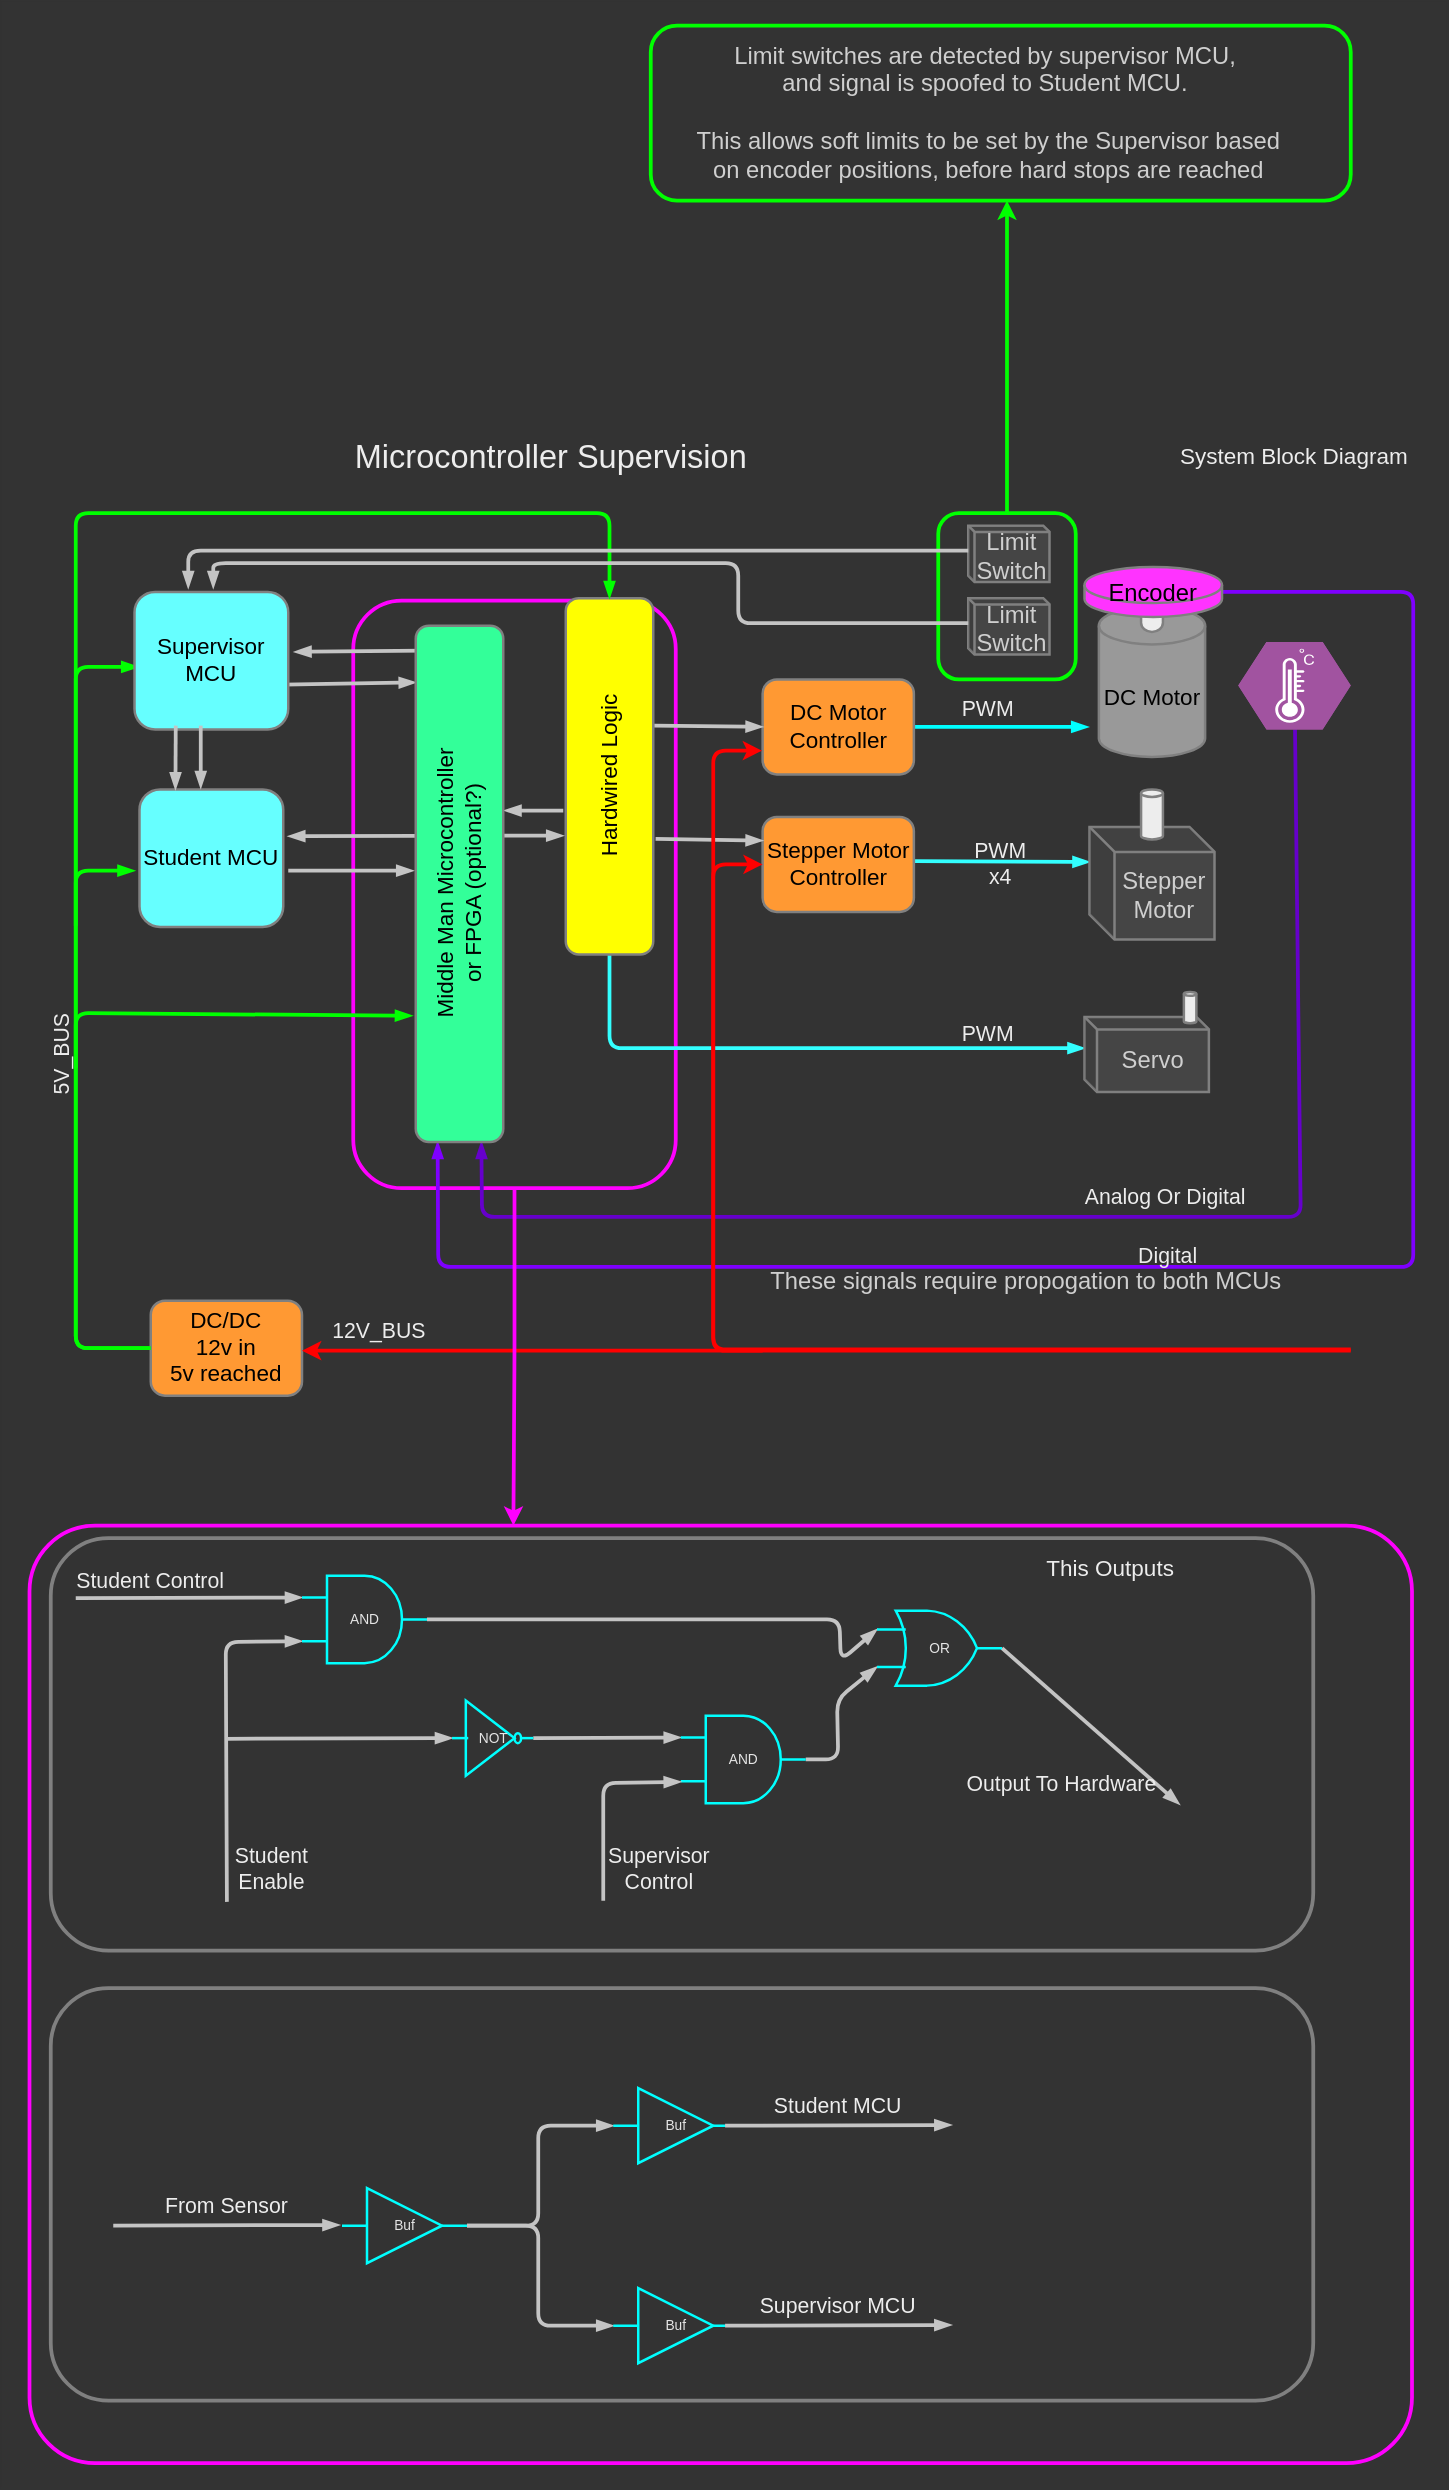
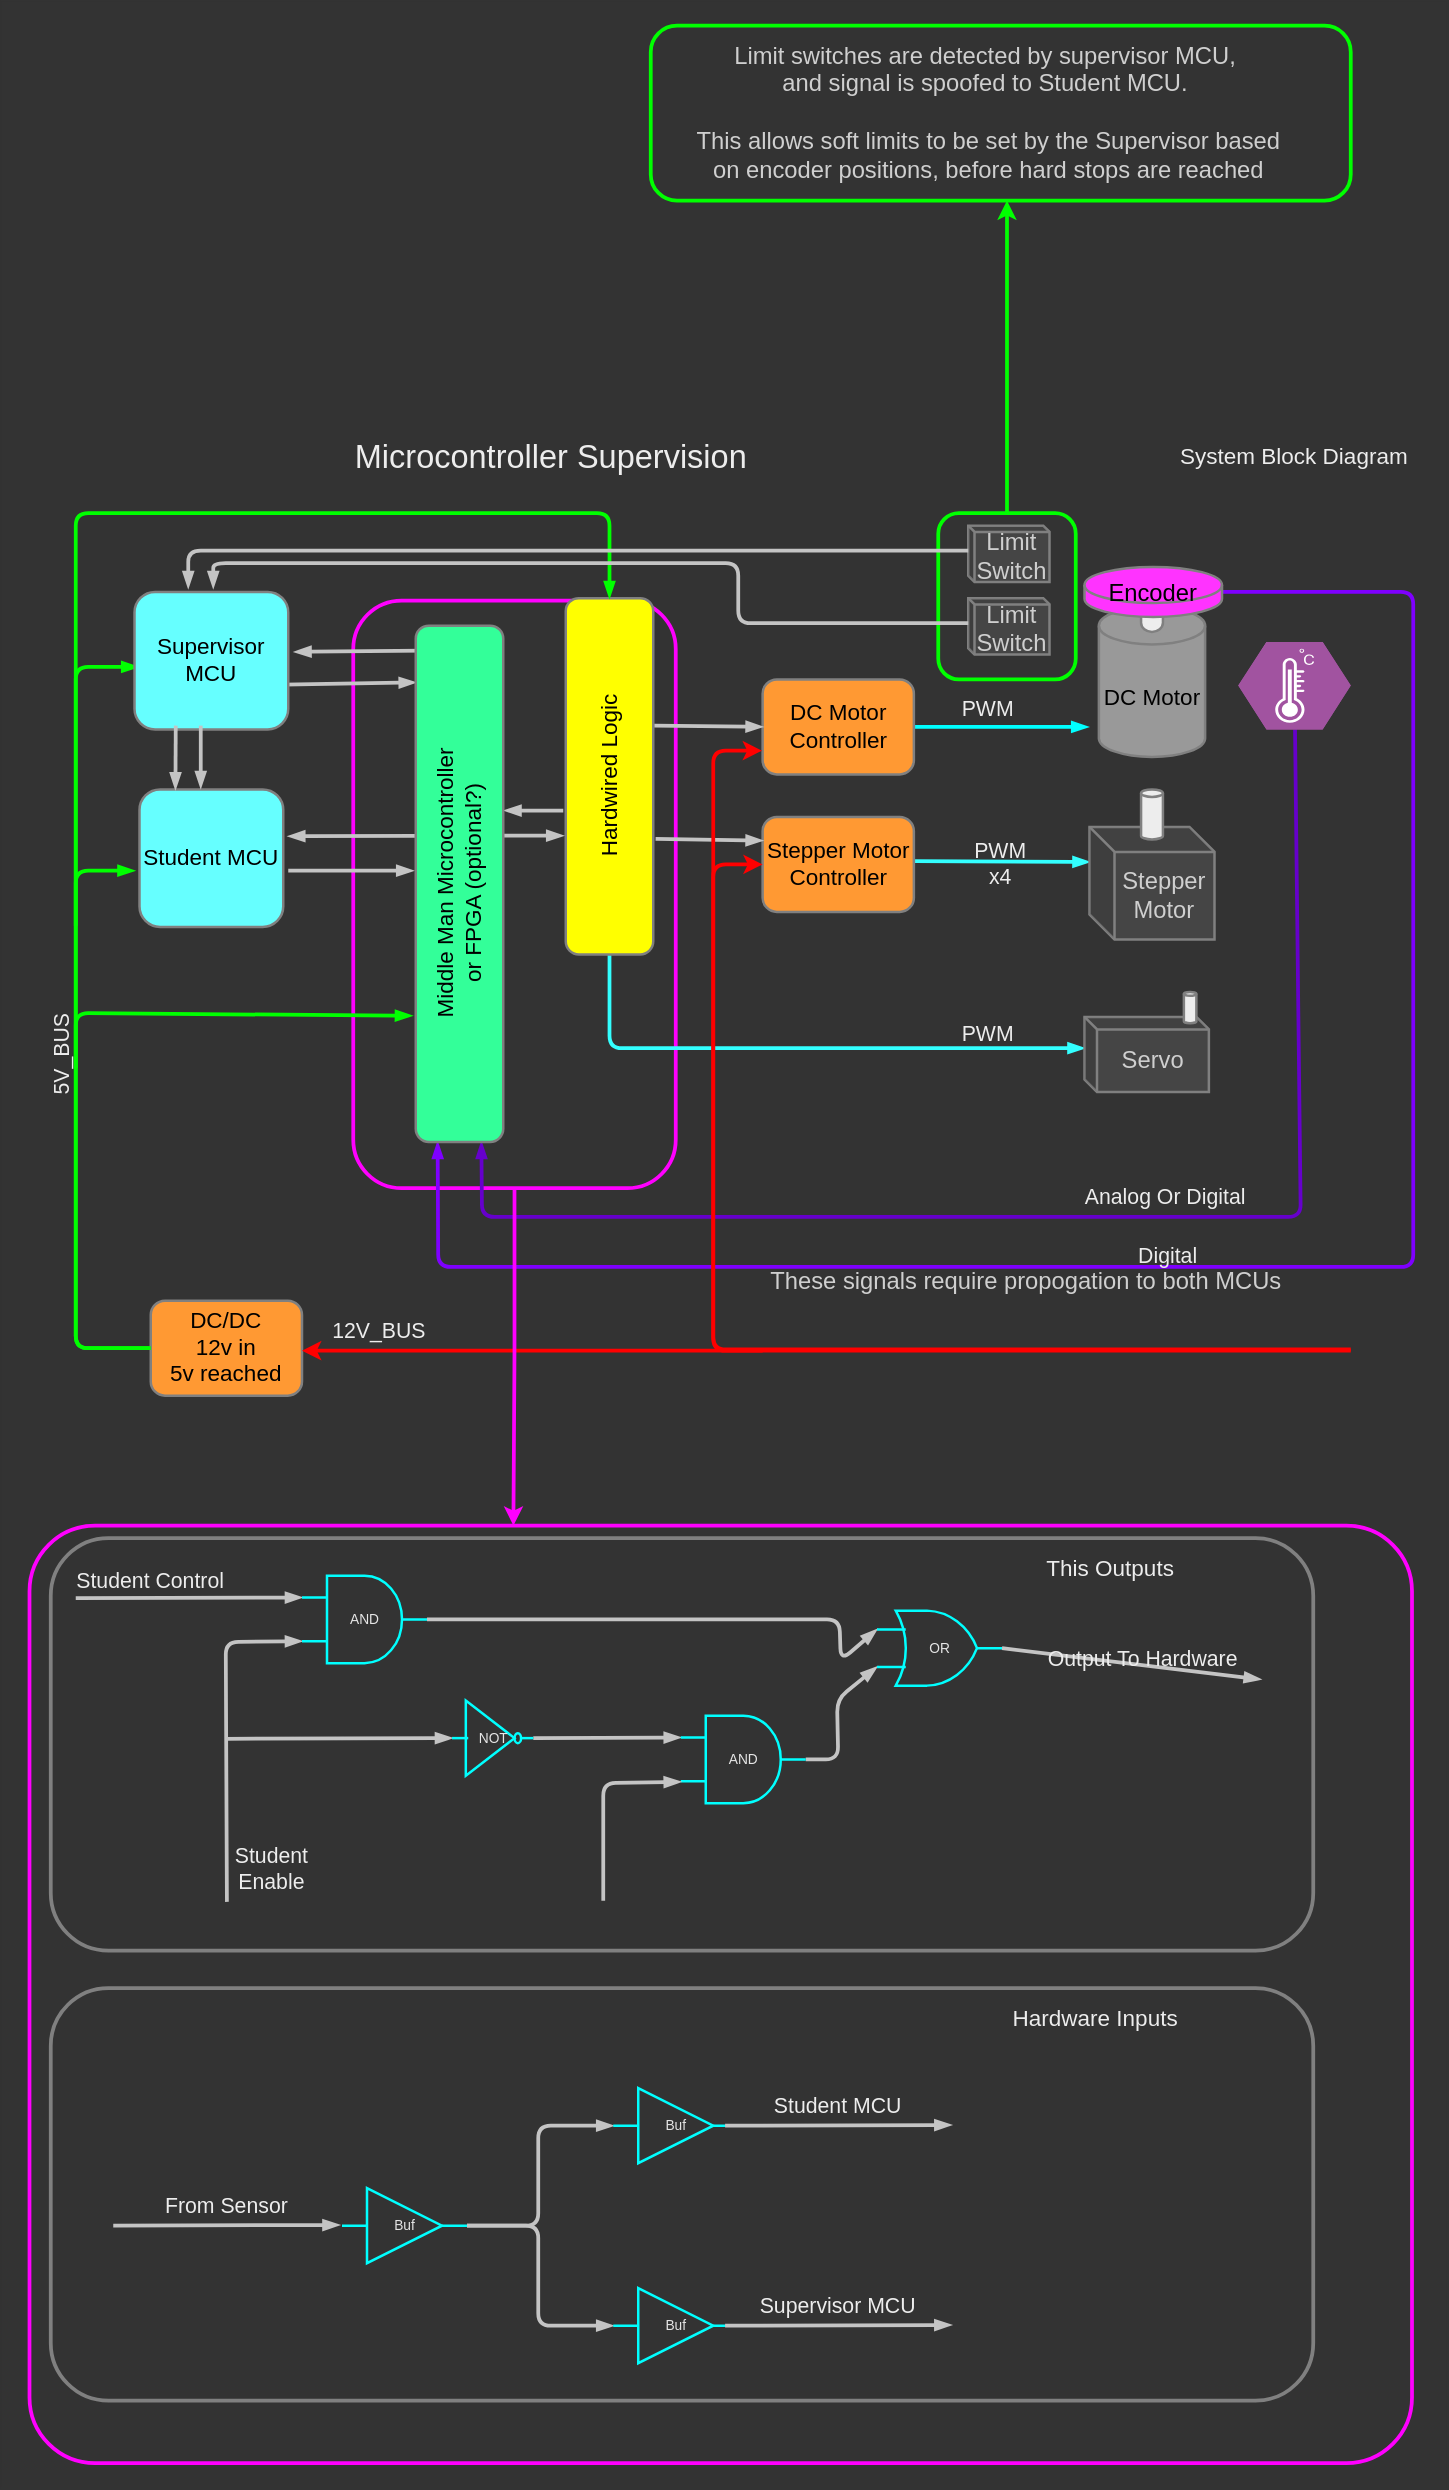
(1062, 1786) -> (1143, 1661)
(659, 1869) -> none
none -> (1096, 2019)
